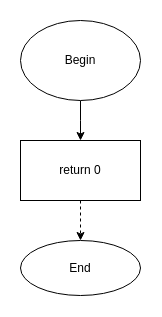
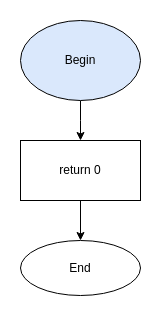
(81, 61) -> (81, 61)
(81, 217) -> (81, 217)
